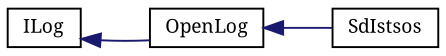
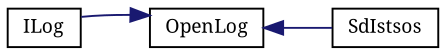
(125, 41) -> (106, 15)
